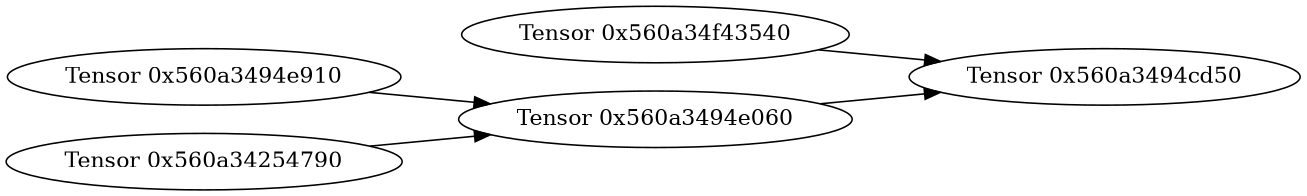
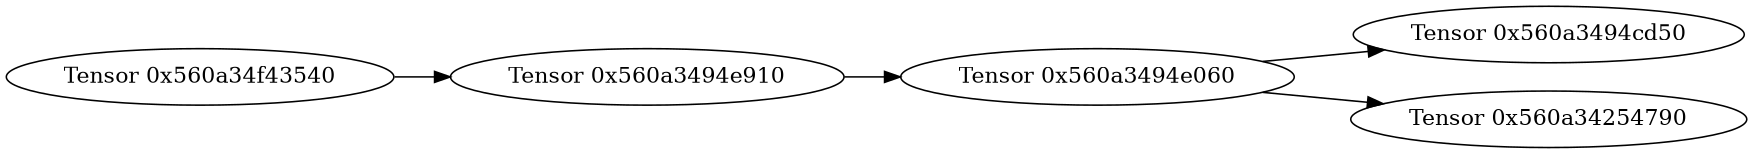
(872, 55) -> (414, 77)
(422, 141) -> (1315, 97)
